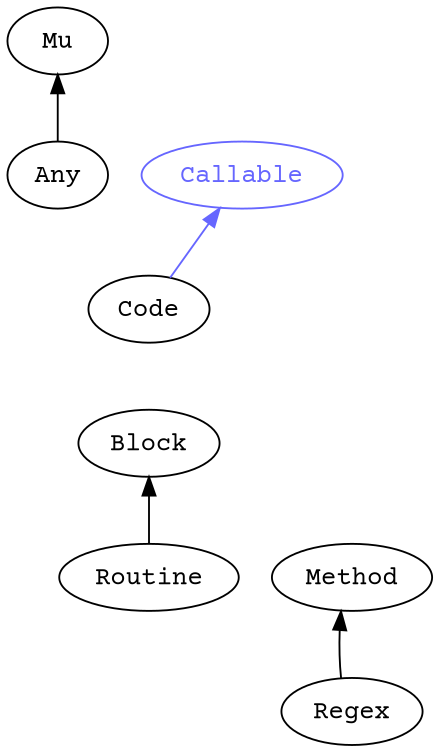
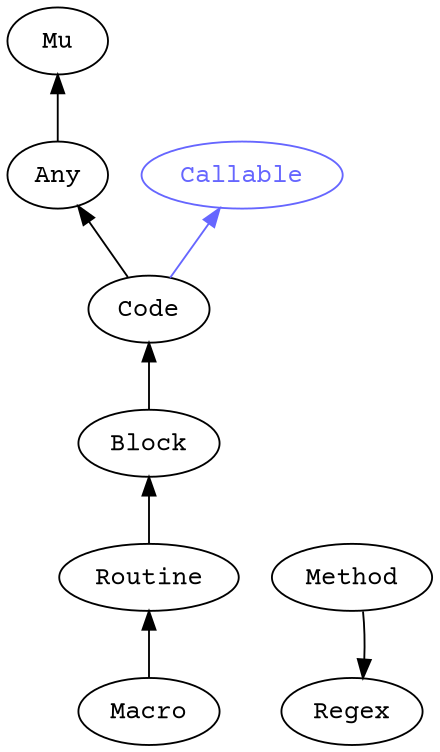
none -> (108, 249)
none -> (149, 385)
(340, 654) -> (364, 635)
none -> (149, 711)
